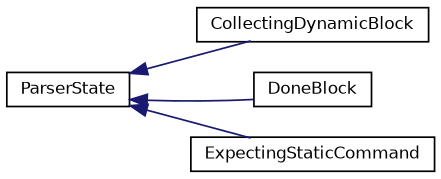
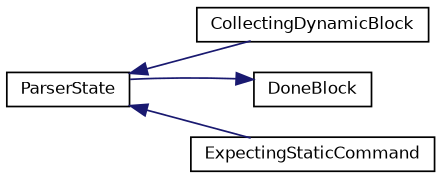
(200, 101) -> (183, 78)
